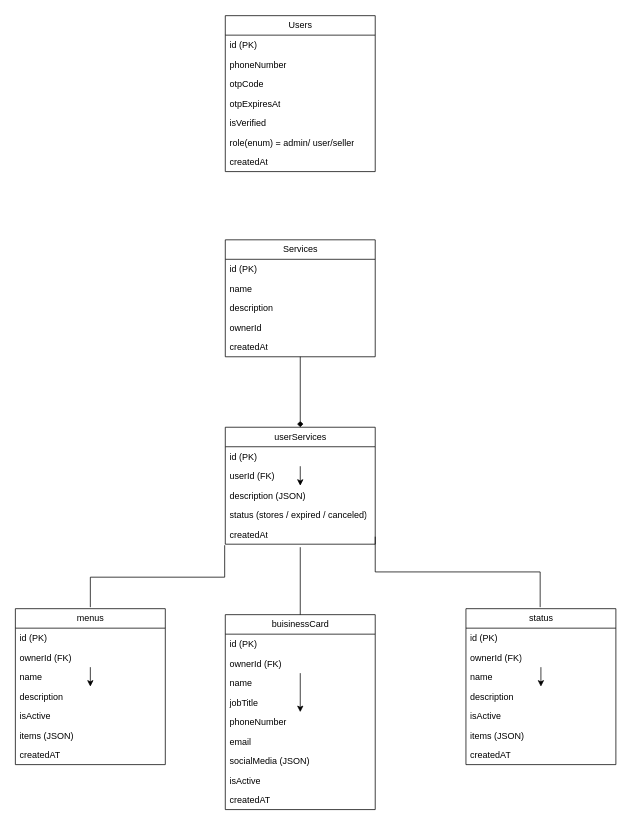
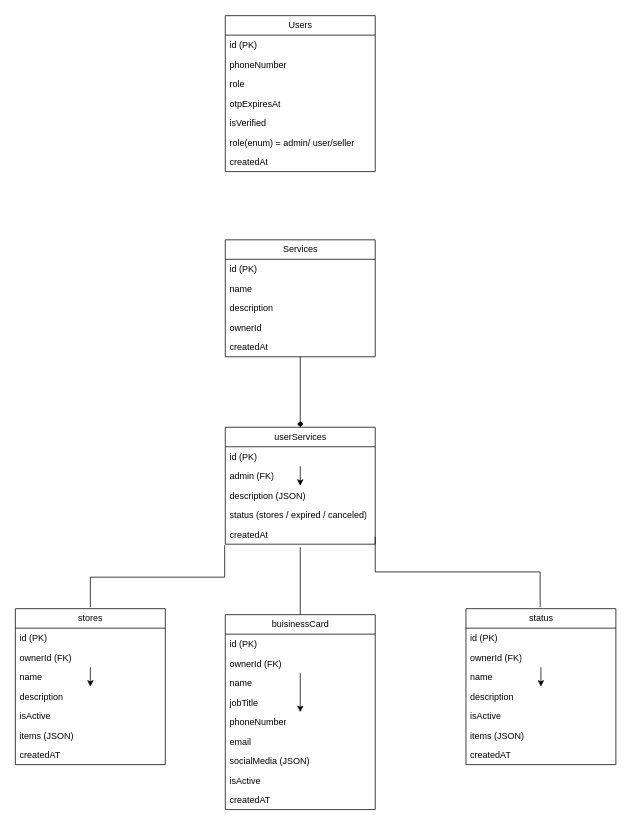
(248, 85) -> (239, 85)
(256, 477) -> (253, 477)
(91, 618) -> (91, 618)
